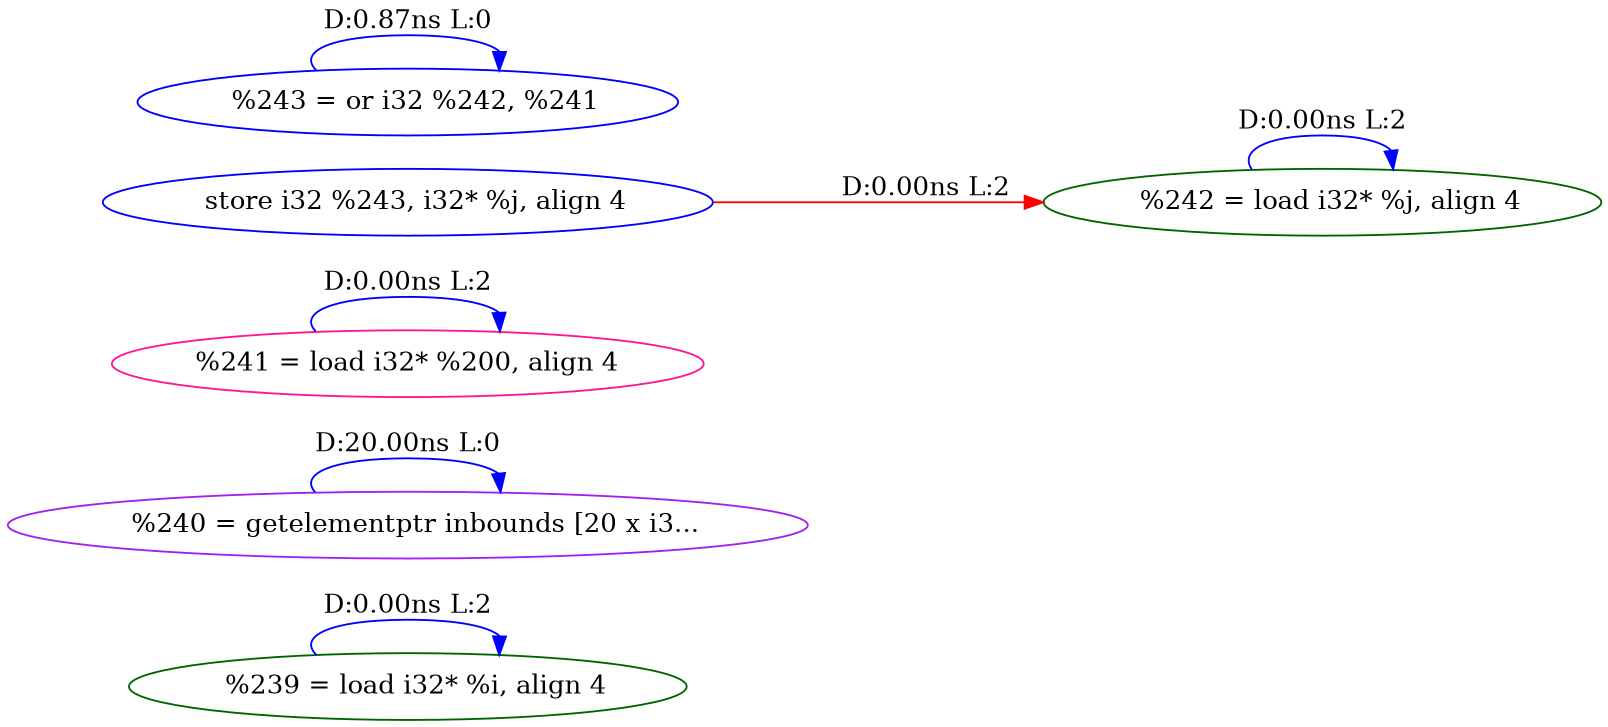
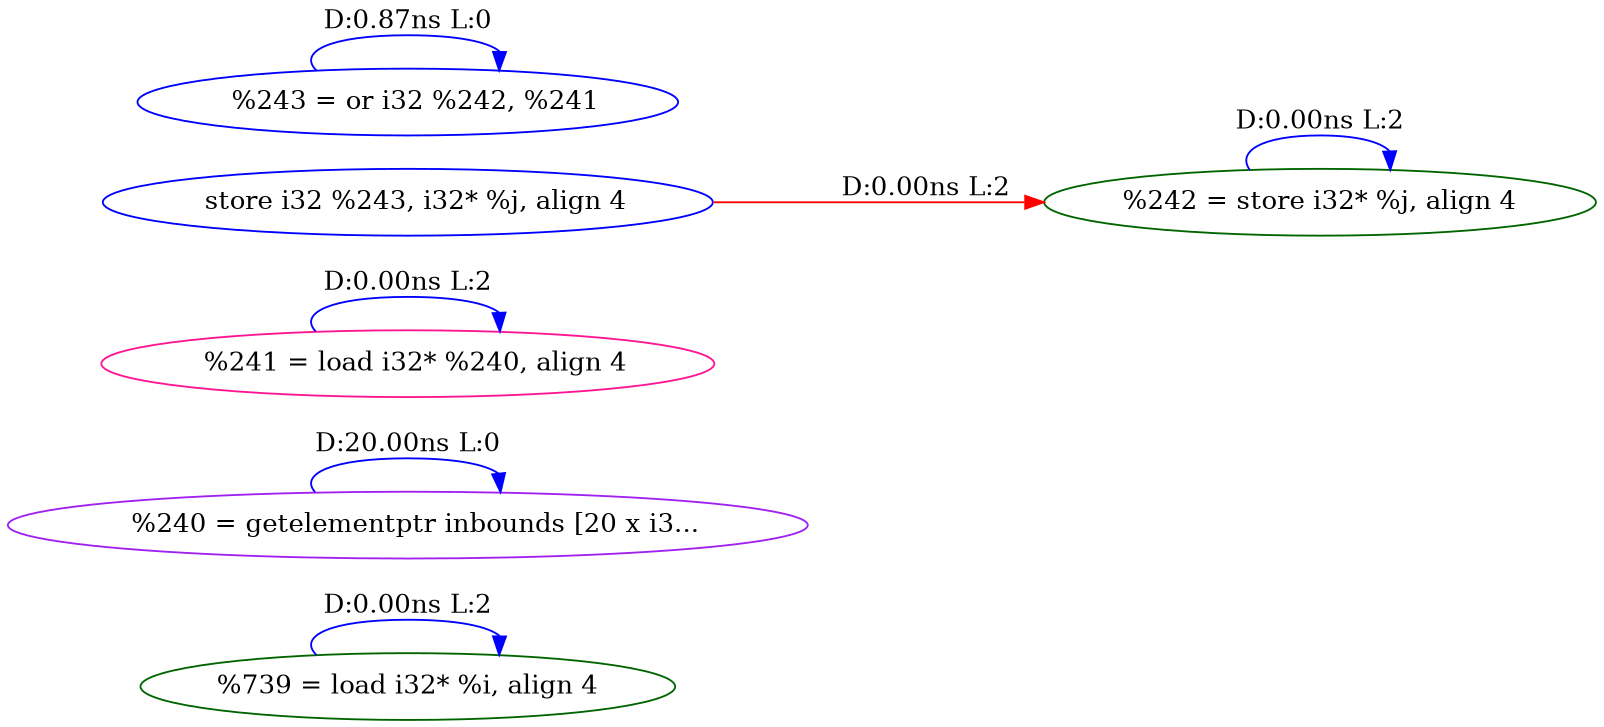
(1322, 202) -> (1320, 202)
(408, 364) -> (408, 364)
(408, 687) -> (408, 687)
